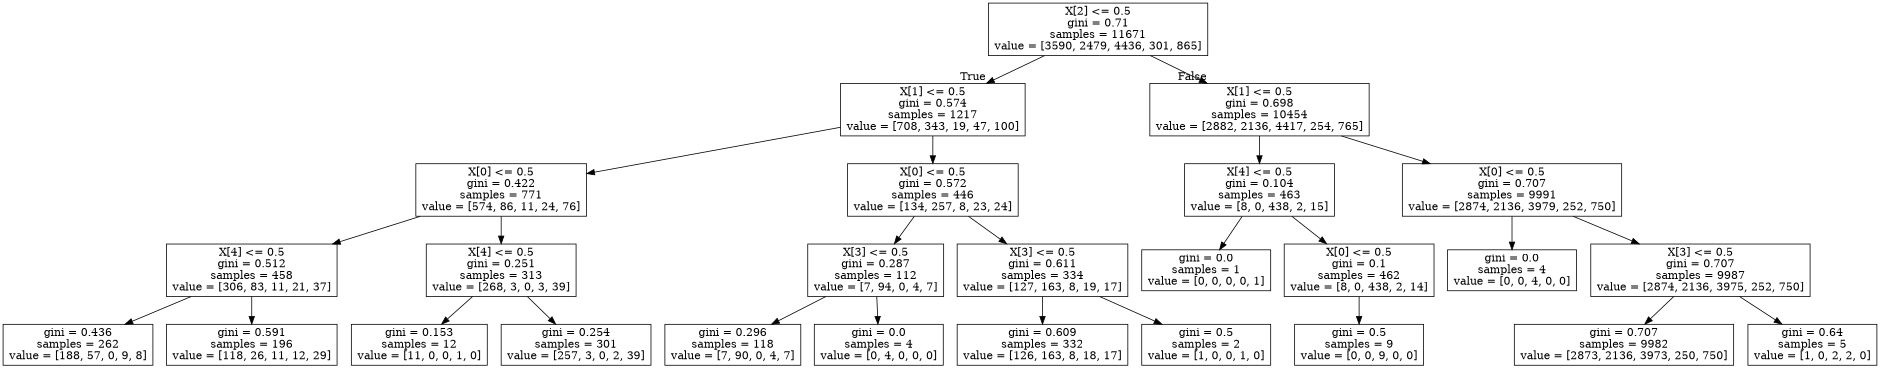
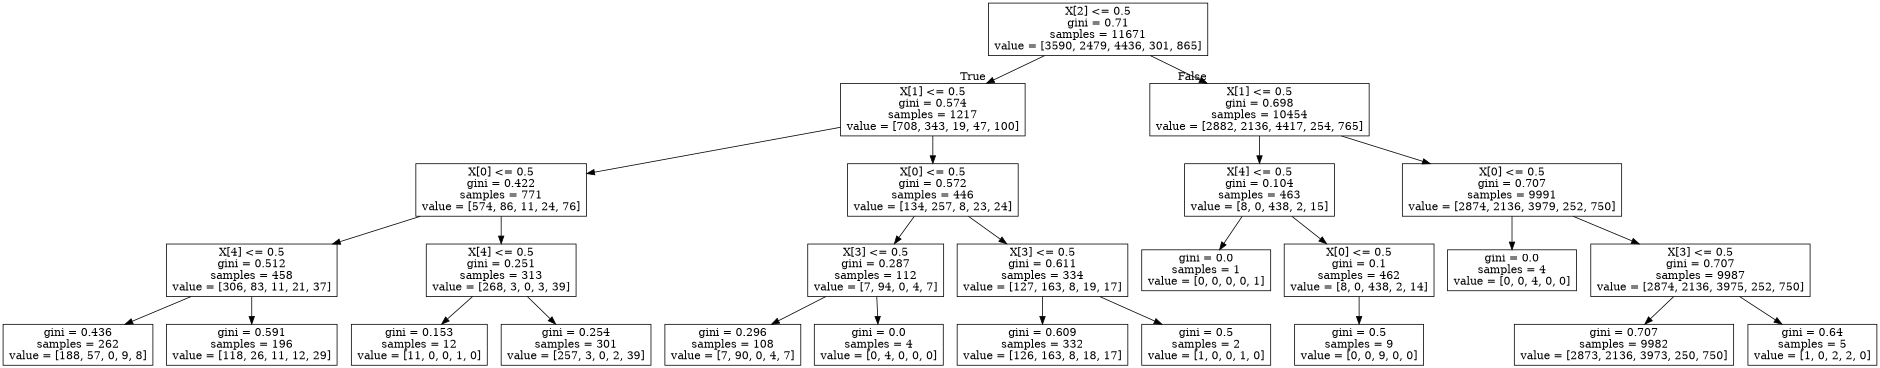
(733, 345) -> (733, 345)
